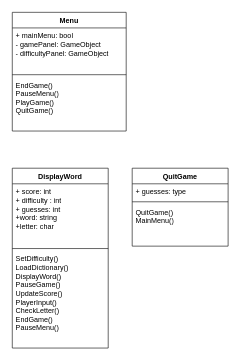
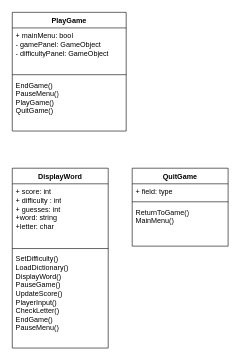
(69, 21) -> (69, 21)
(163, 192) -> (157, 192)
(155, 217) -> (164, 217)
